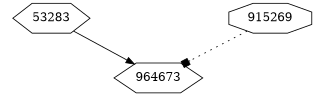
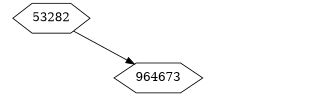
(51, 18) -> (51, 18)
(270, 18) -> none
